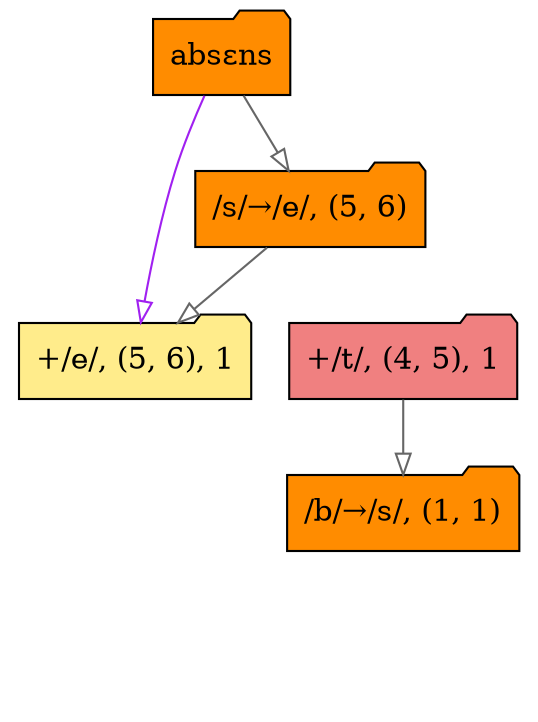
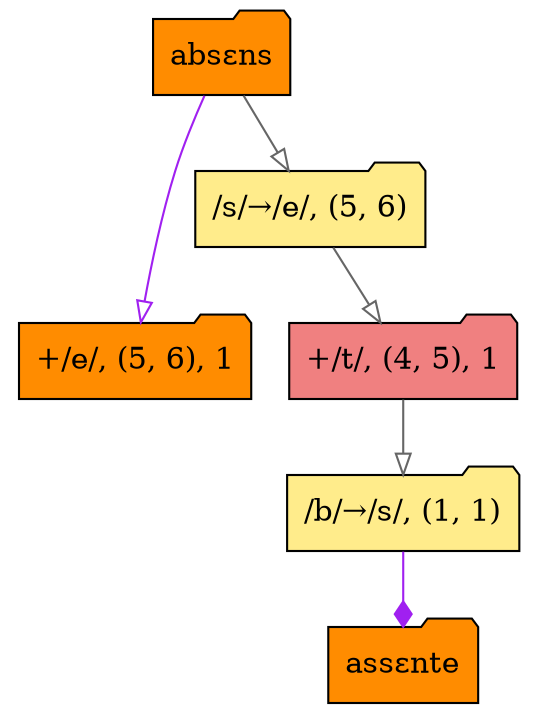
(310, 209) -> (310, 209)
(231, 278) -> (351, 276)
(135, 361) -> (135, 361)
(403, 513) -> (403, 513)
none -> (403, 665)
